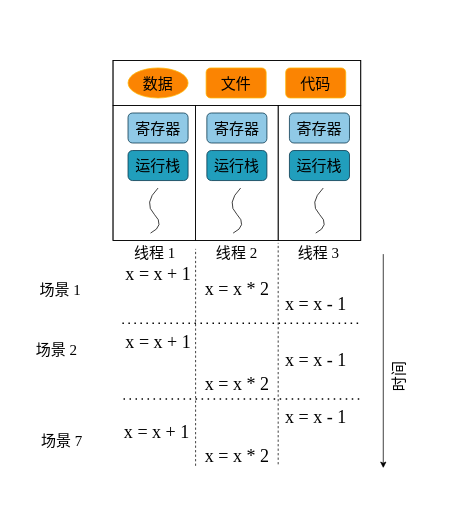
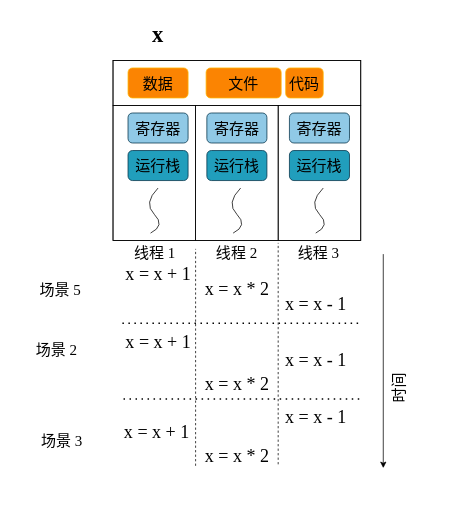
none -> (158, 34)
(158, 83) -> (158, 83)
(236, 83) -> (243, 83)
(315, 83) -> (304, 83)
(60, 289) -> (60, 289)
(398, 377) -> (398, 388)
(62, 440) -> (62, 440)
